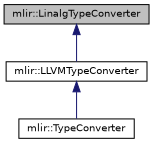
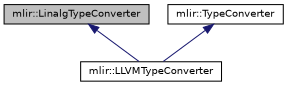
(77, 105) -> (184, 46)
